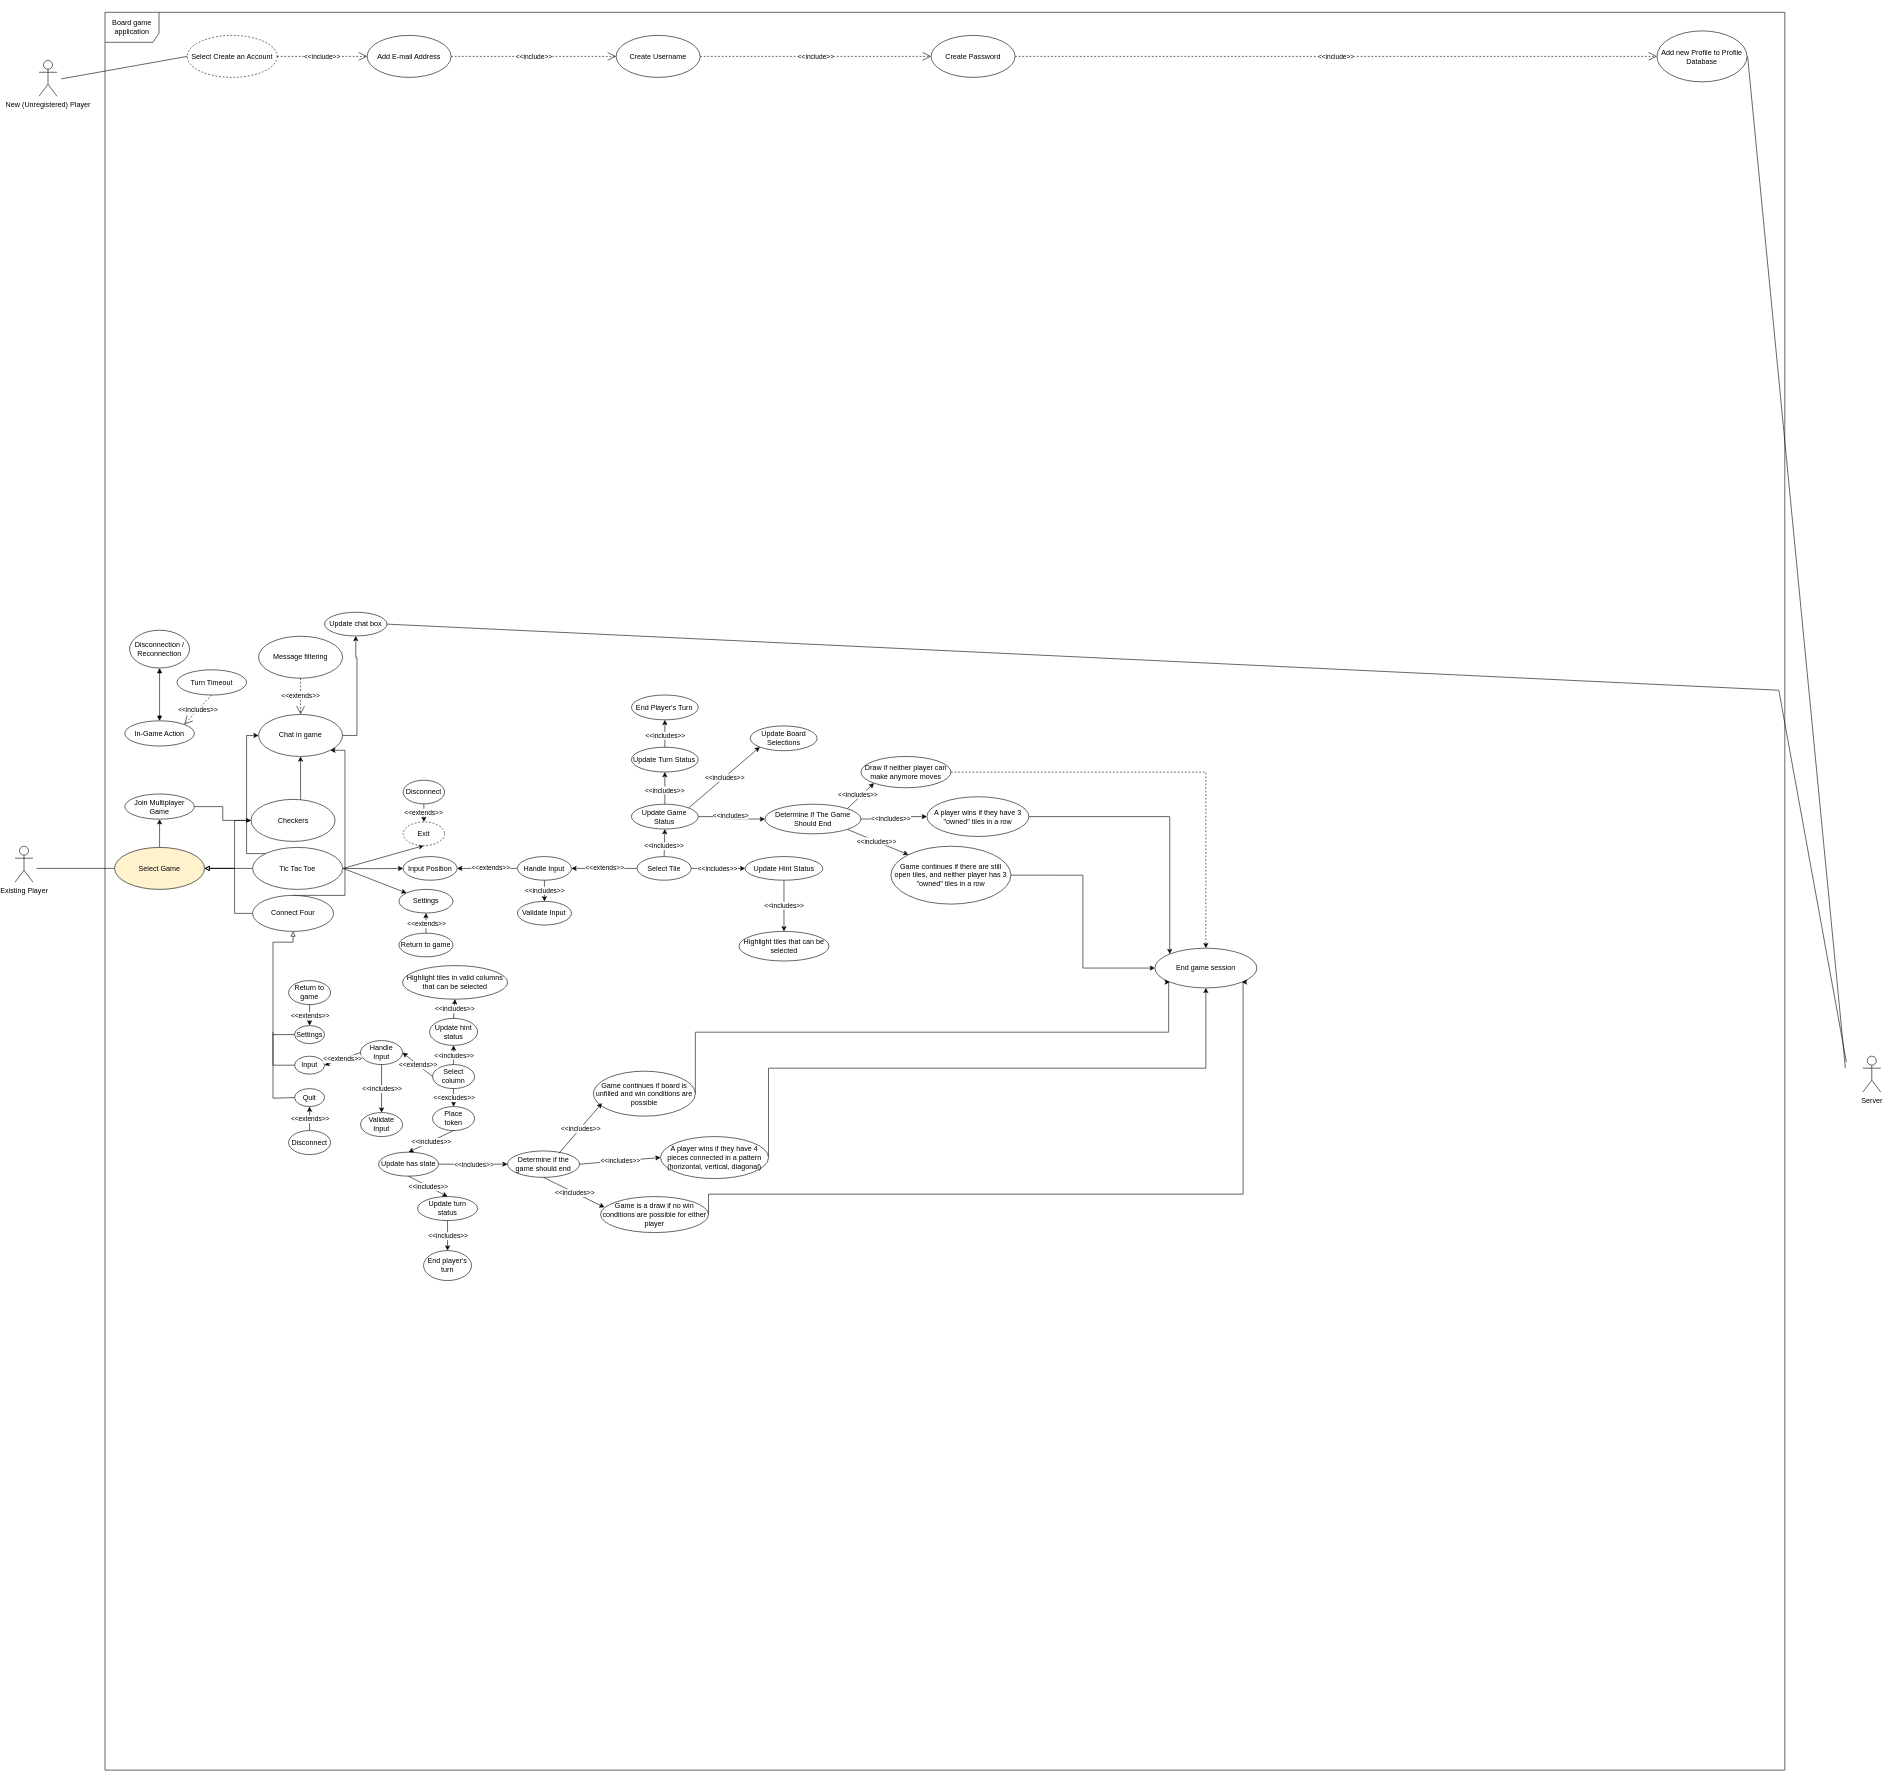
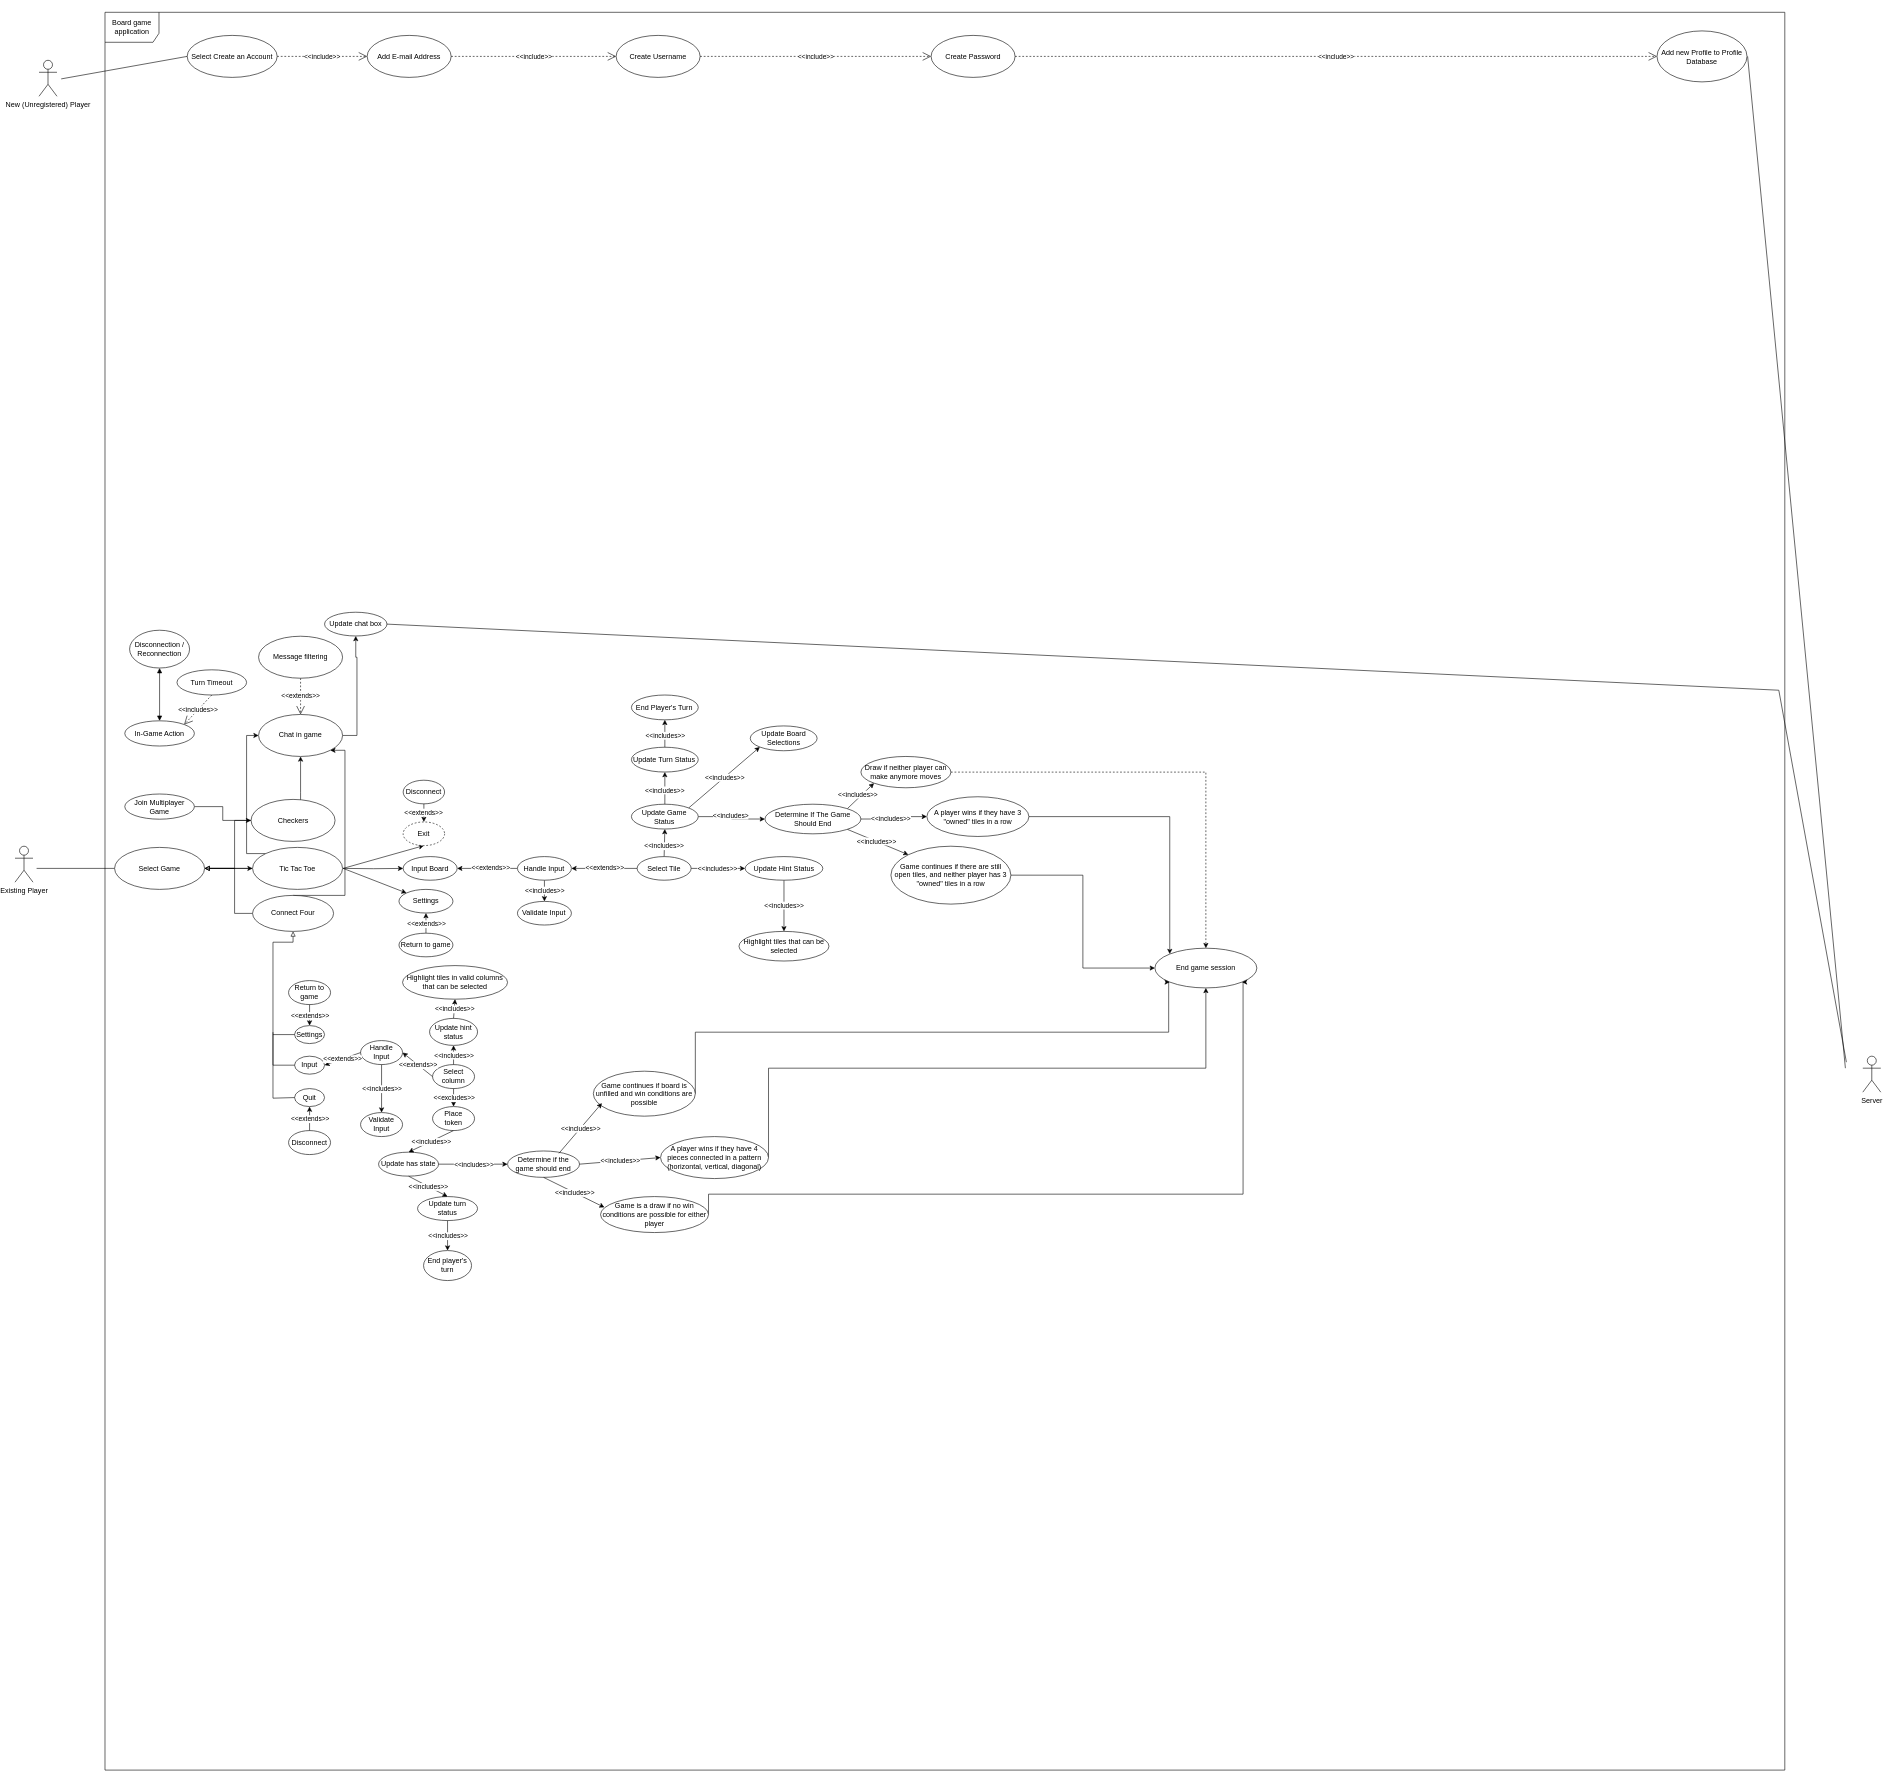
(232, 56) -> (232, 56)
(159, 835) -> (206, 869)
(159, 869) -> (159, 869)
(430, 869) -> (430, 869)
